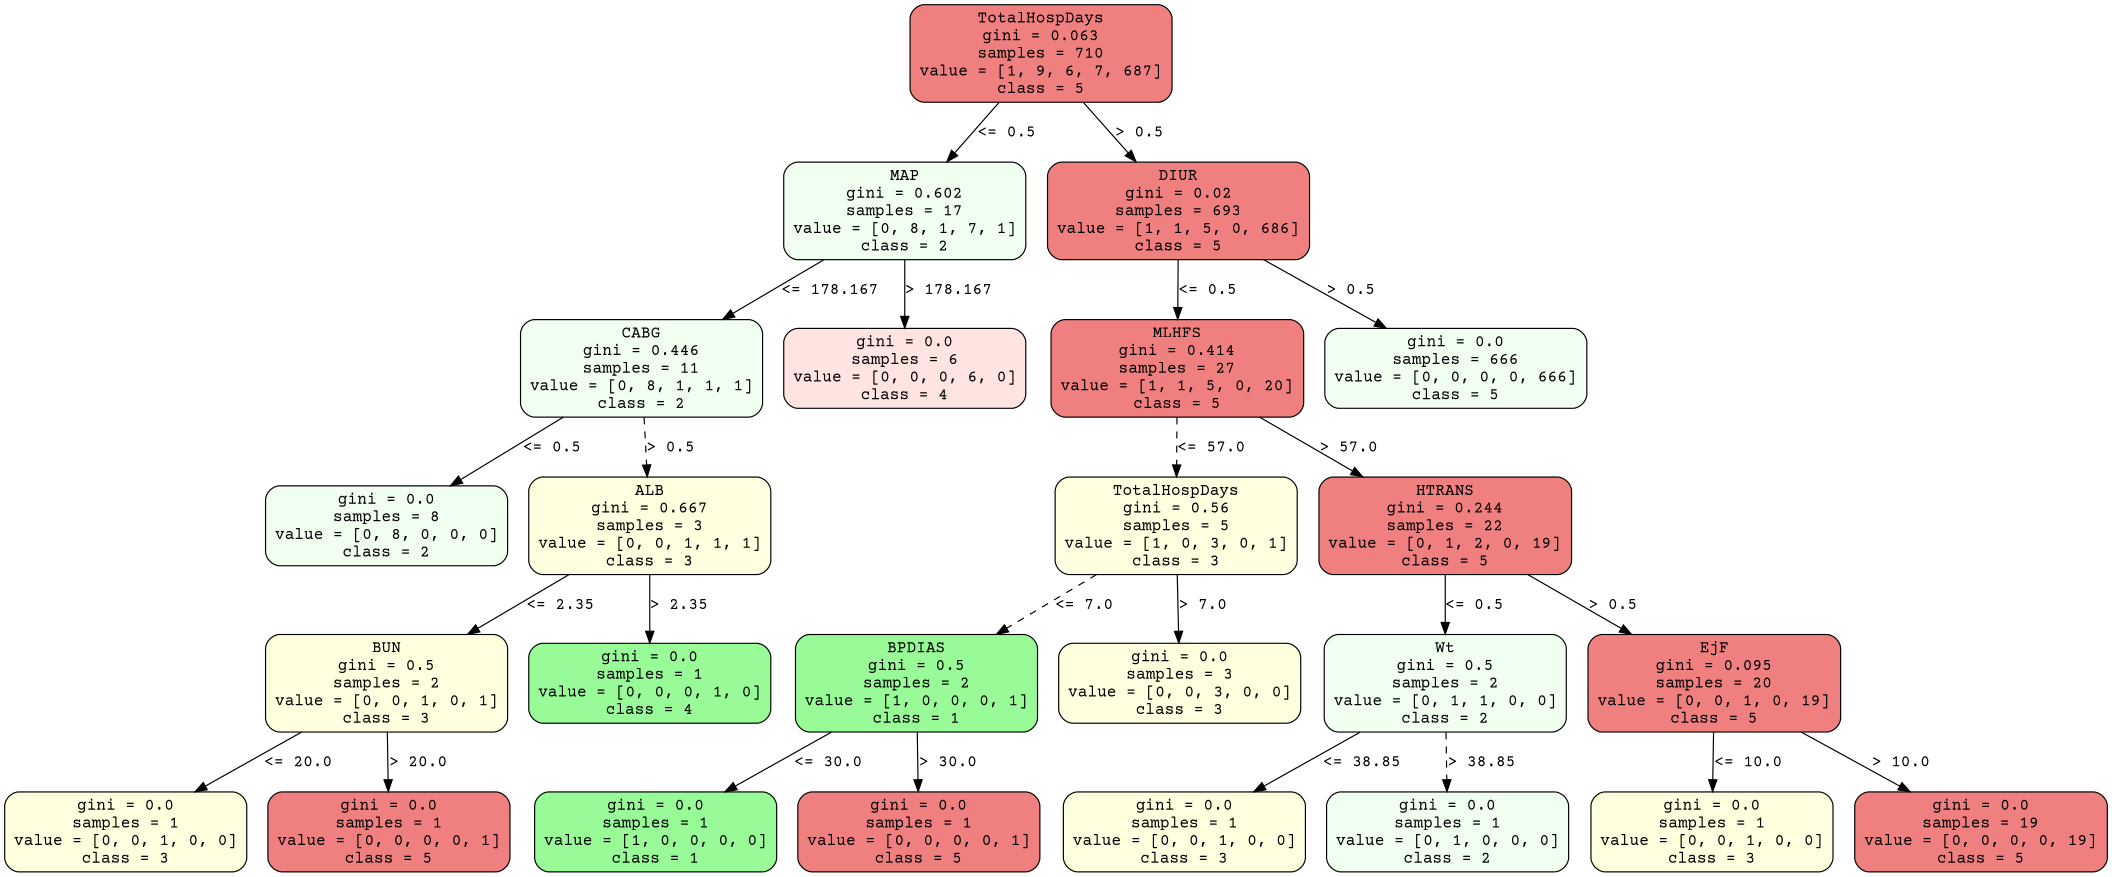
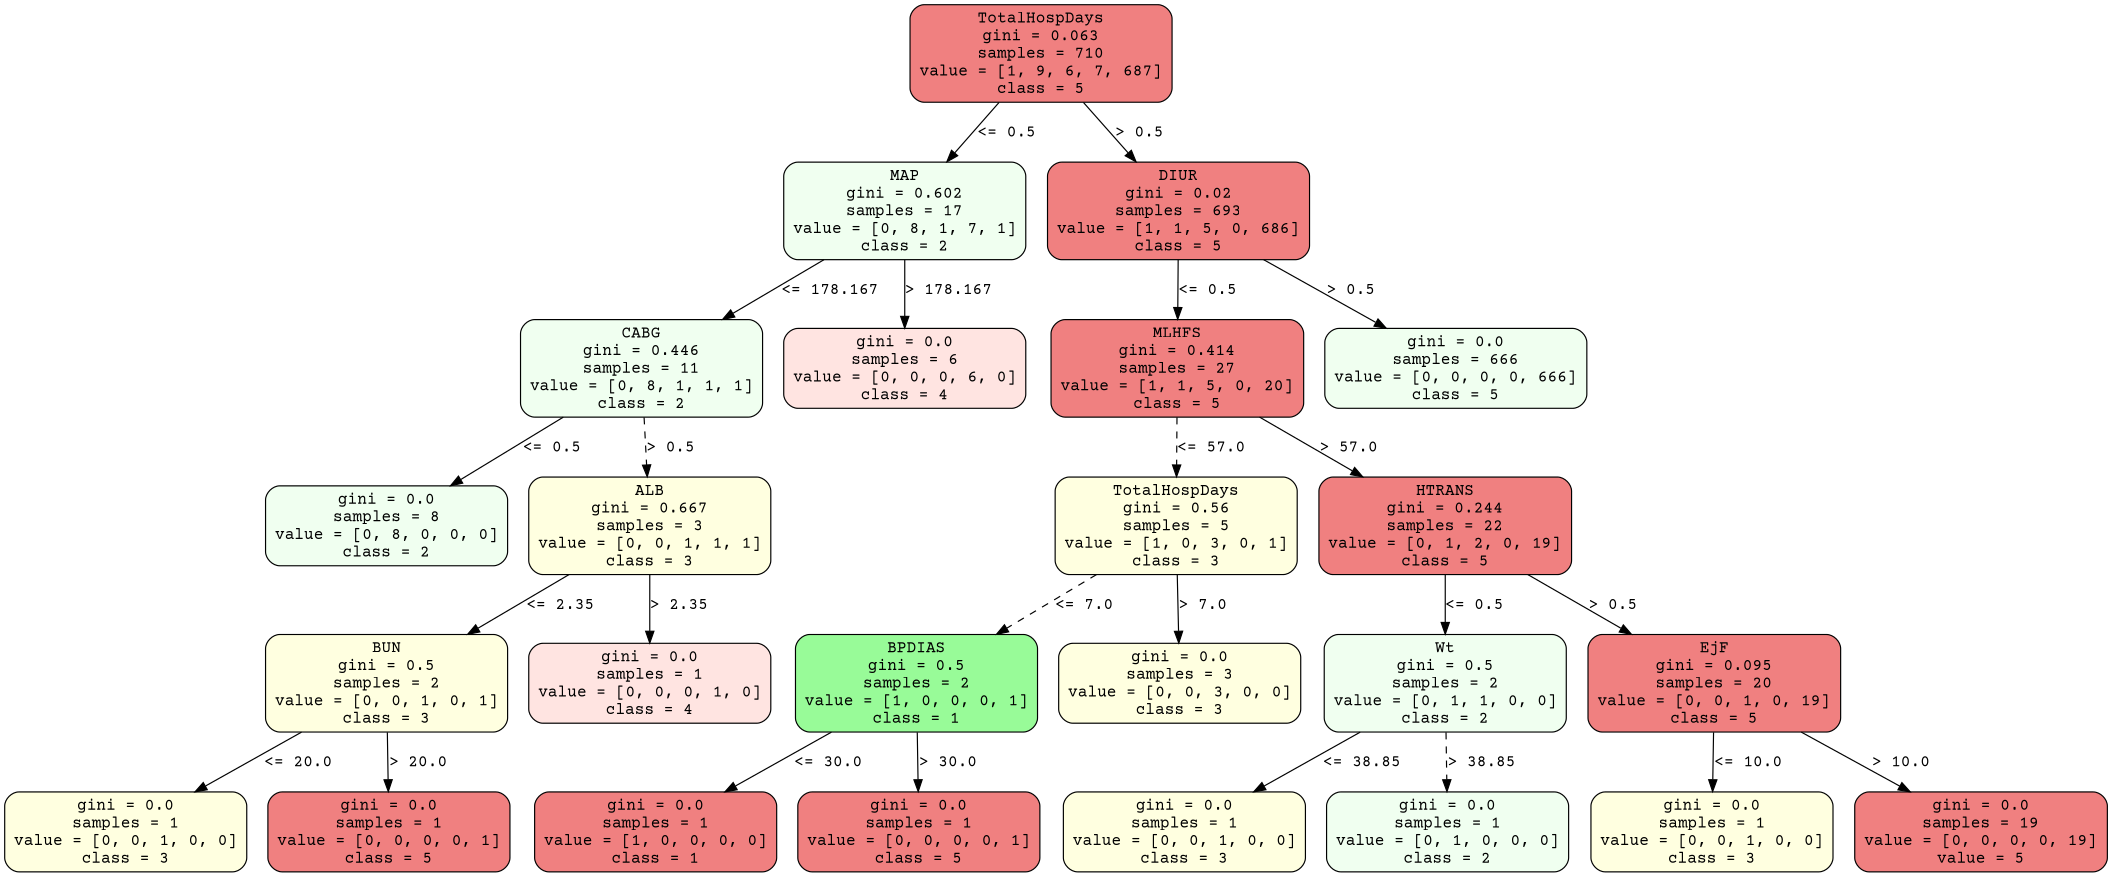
(650, 683) -> (650, 683)
(656, 832) -> (656, 832)
(1981, 832) -> (1981, 832)
